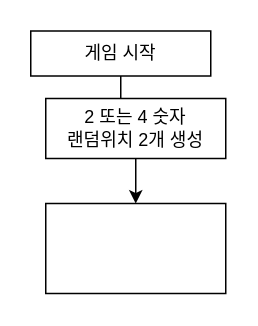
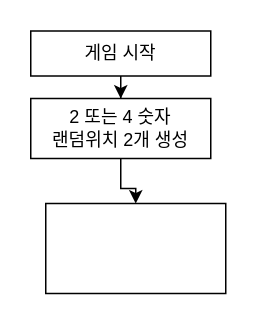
(136, 128) -> (121, 128)
